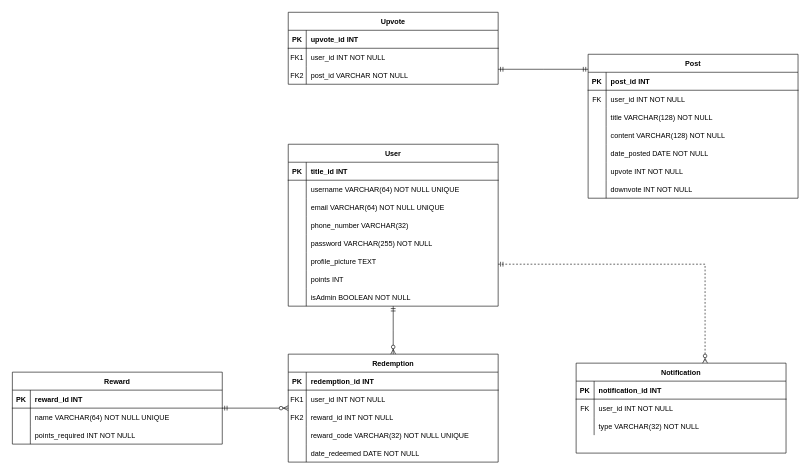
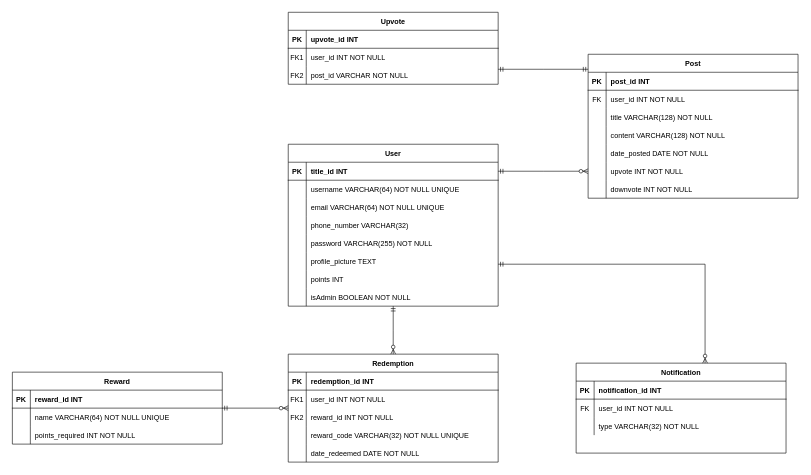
none -> (543, 171)
(652, 264) -> (652, 264)
